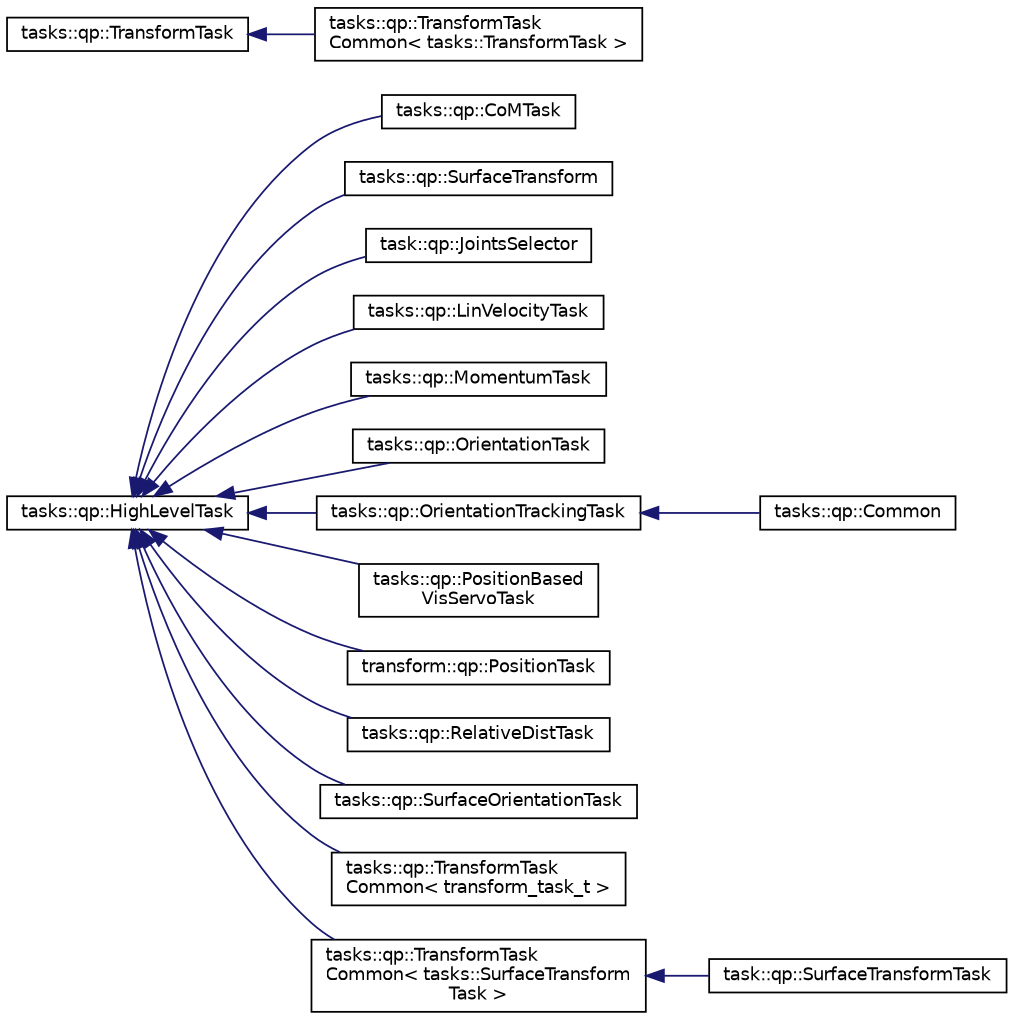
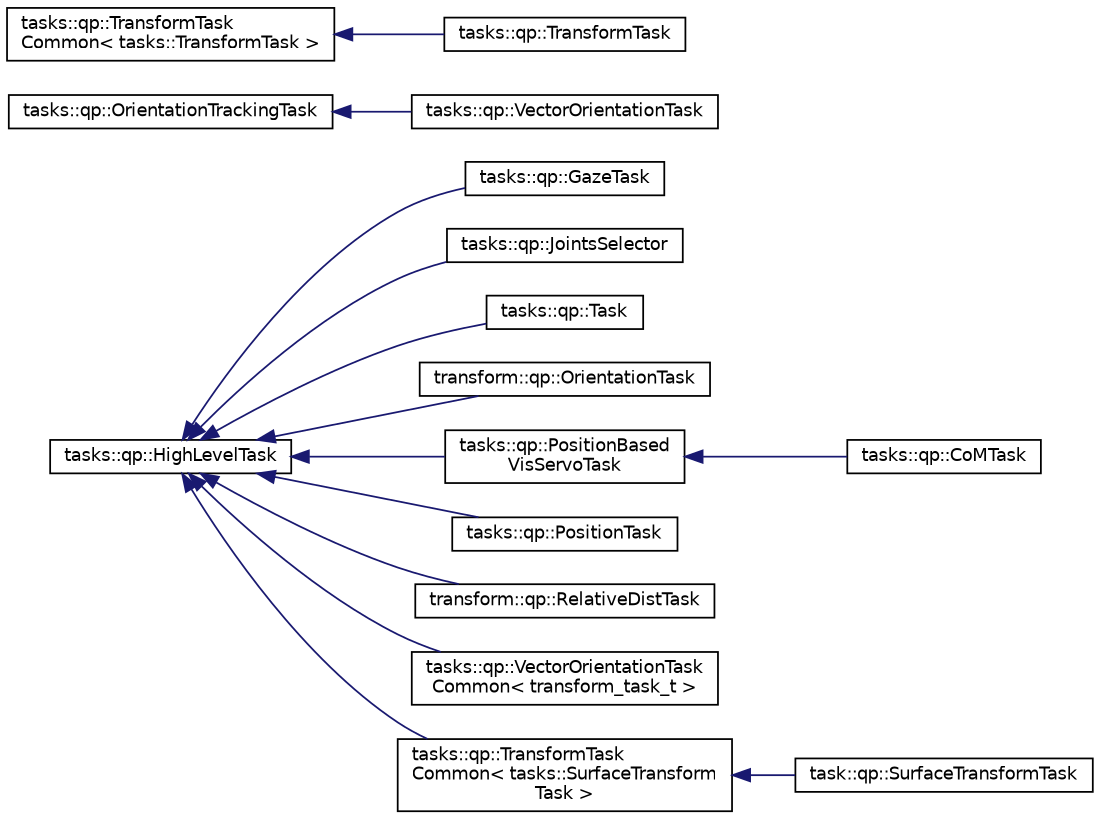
(291, 34) -> (399, 34)
(479, 179) -> (565, 179)
(479, 245) -> (565, 245)
(214, 263) -> (775, 457)
(479, 312) -> (565, 312)
(479, 379) -> none
(479, 446) -> (565, 379)
(291, 513) -> none
(858, 513) -> (565, 112)
(479, 668) -> (565, 534)
(479, 735) -> (565, 601)
(479, 802) -> none
(479, 879) -> (565, 678)
